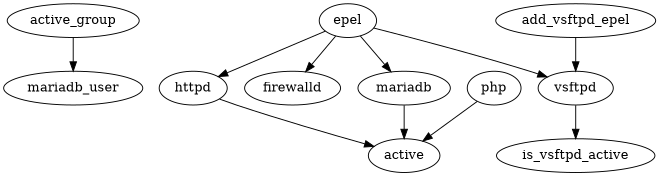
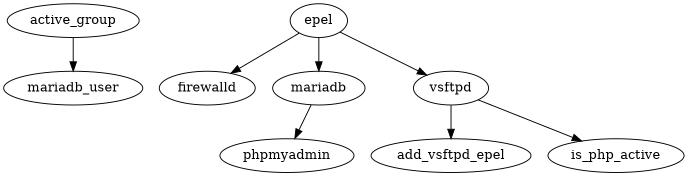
(576, 50) -> (451, 117)
(193, 88) -> none
(494, 88) -> none
(404, 156) -> (287, 156)
(576, 156) -> (616, 156)
